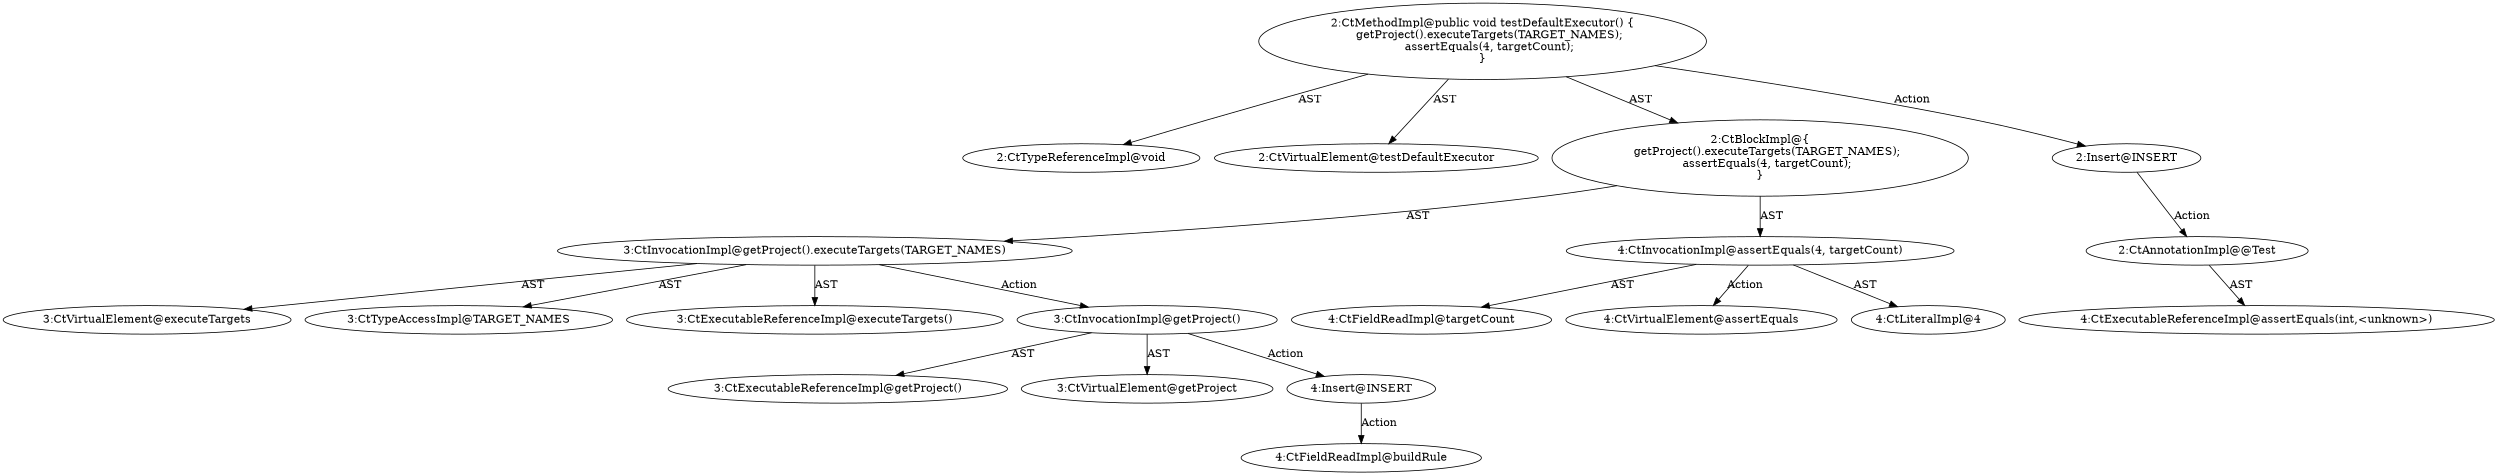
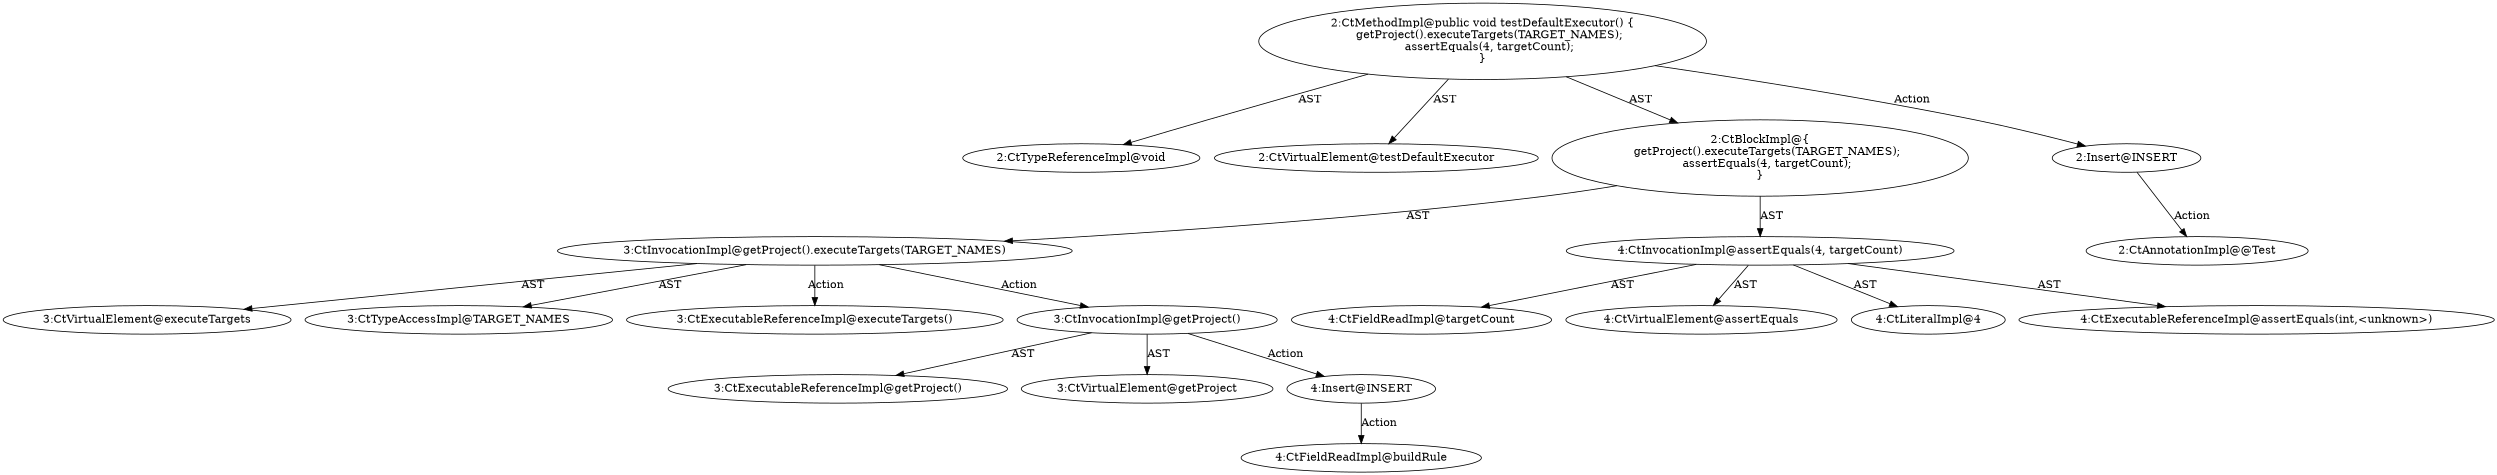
(2224, 282) -> (2003, 285)
(826, 285) -> (826, 285)
(1746, 285) -> (1746, 285)
